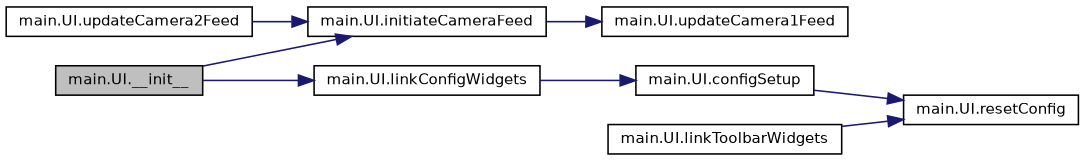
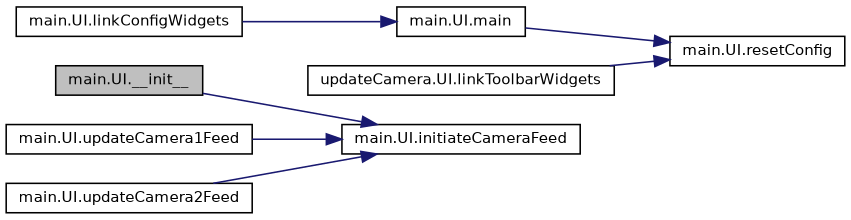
(566, 22) -> (289, 139)
(250, 80) -> none
(725, 80) -> (461, 22)
(725, 139) -> (461, 80)
